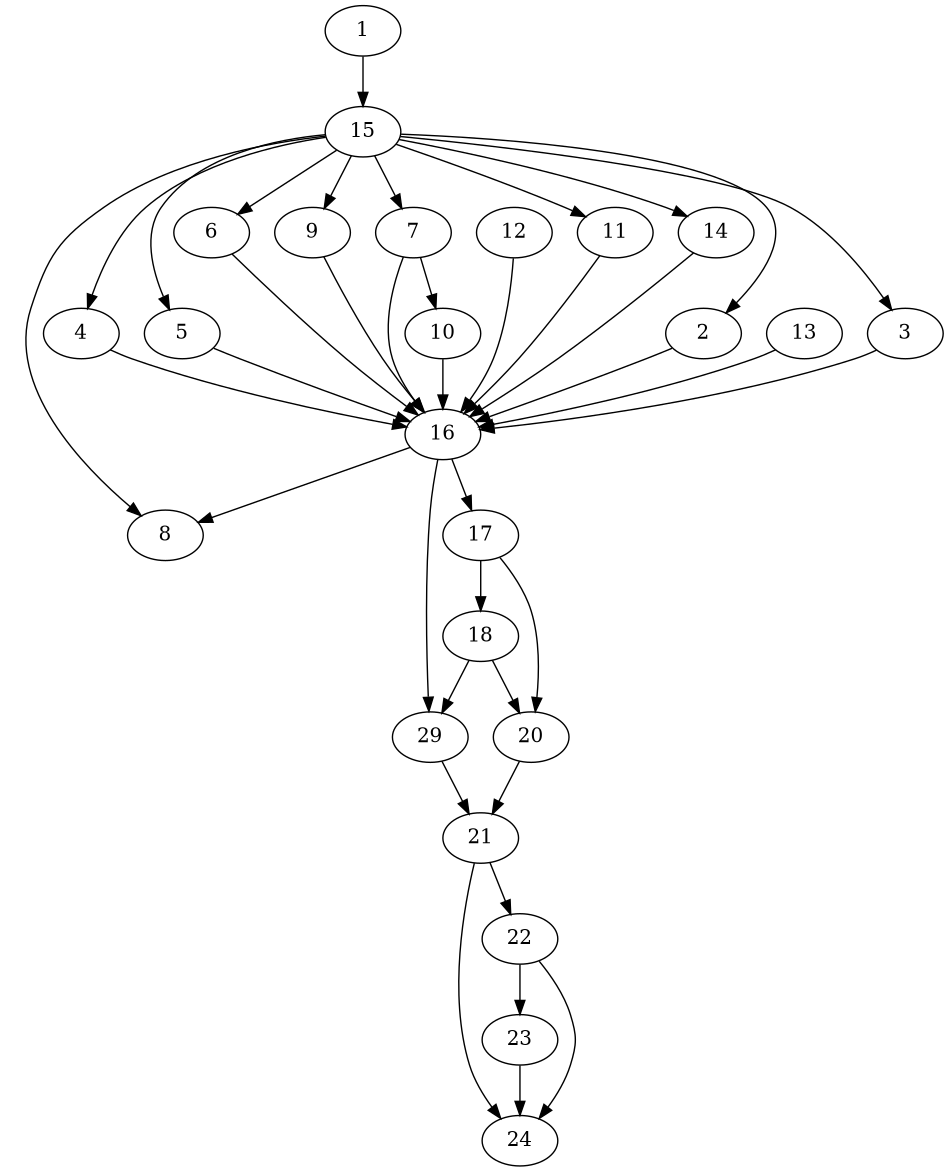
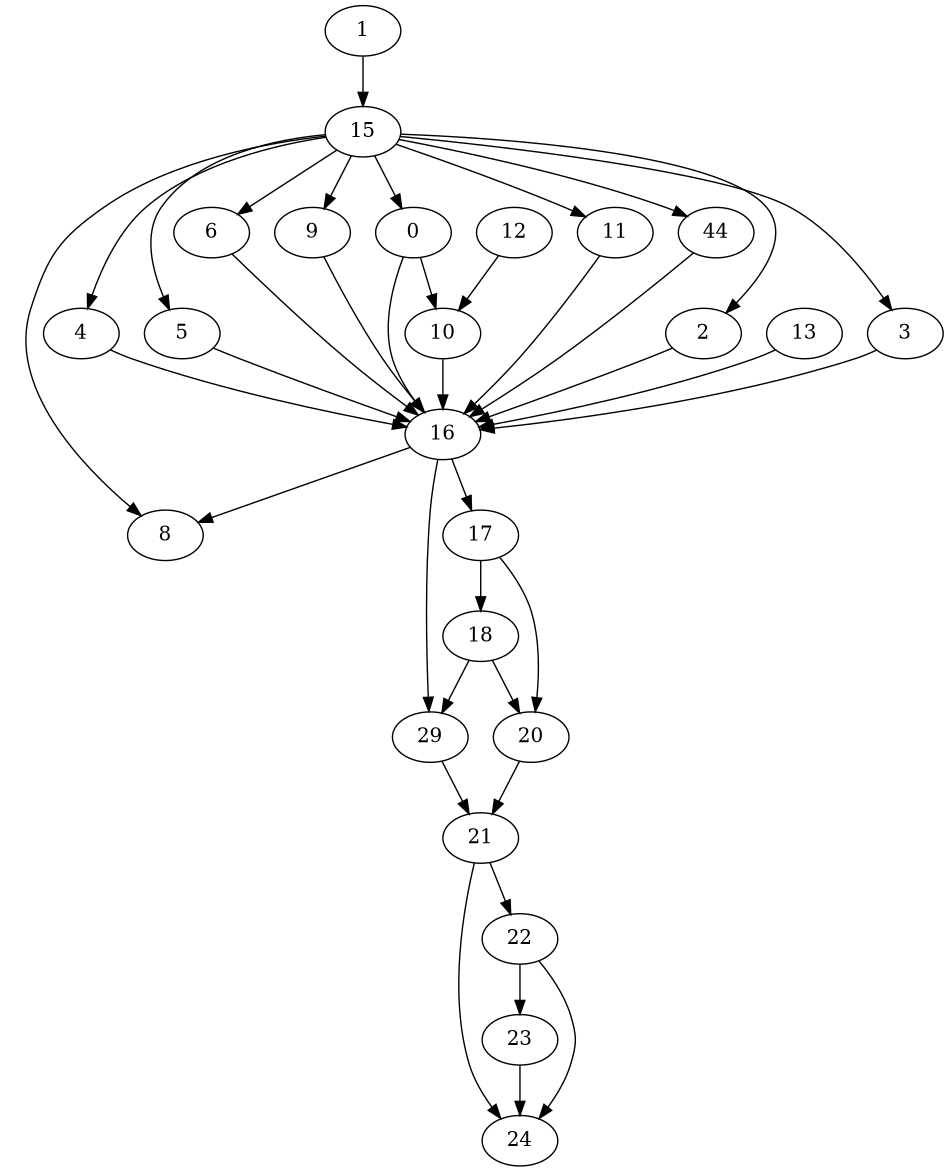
(413, 233) -> (413, 233)
(716, 233) -> (716, 233)
(502, 333) -> (483, 277)
